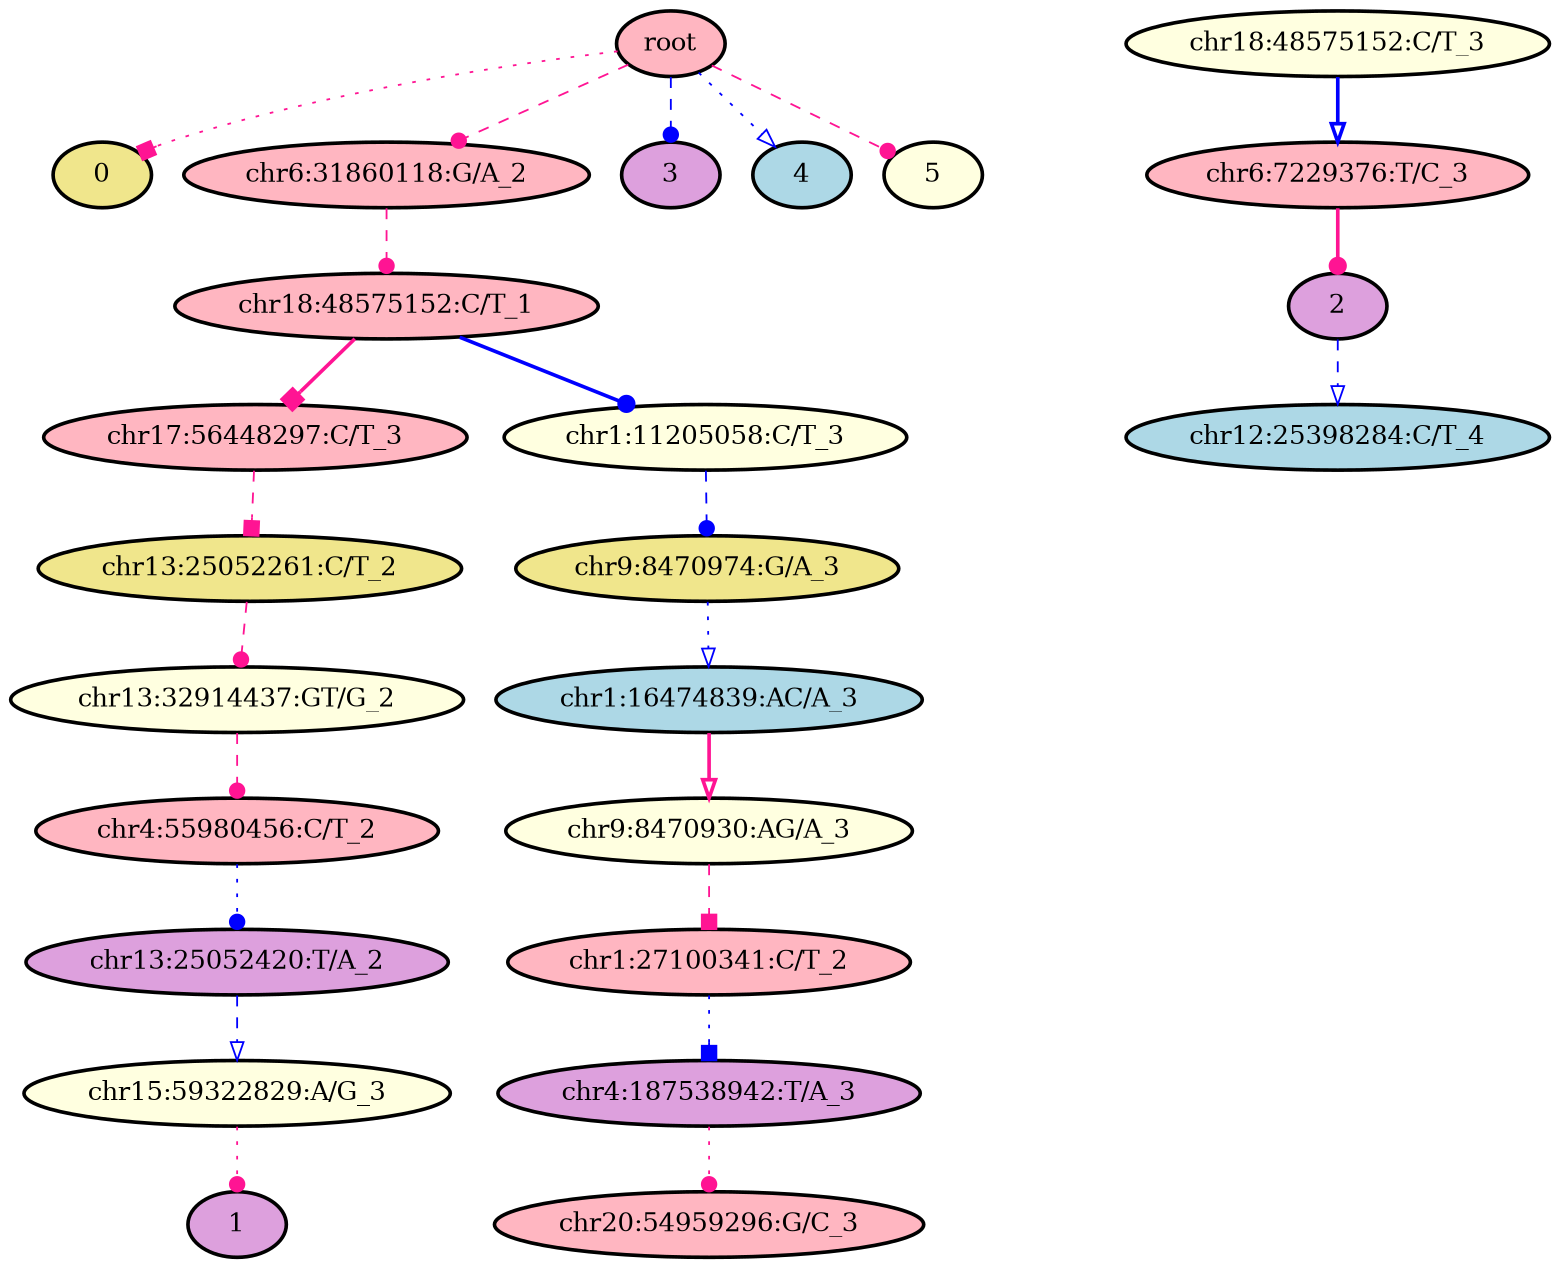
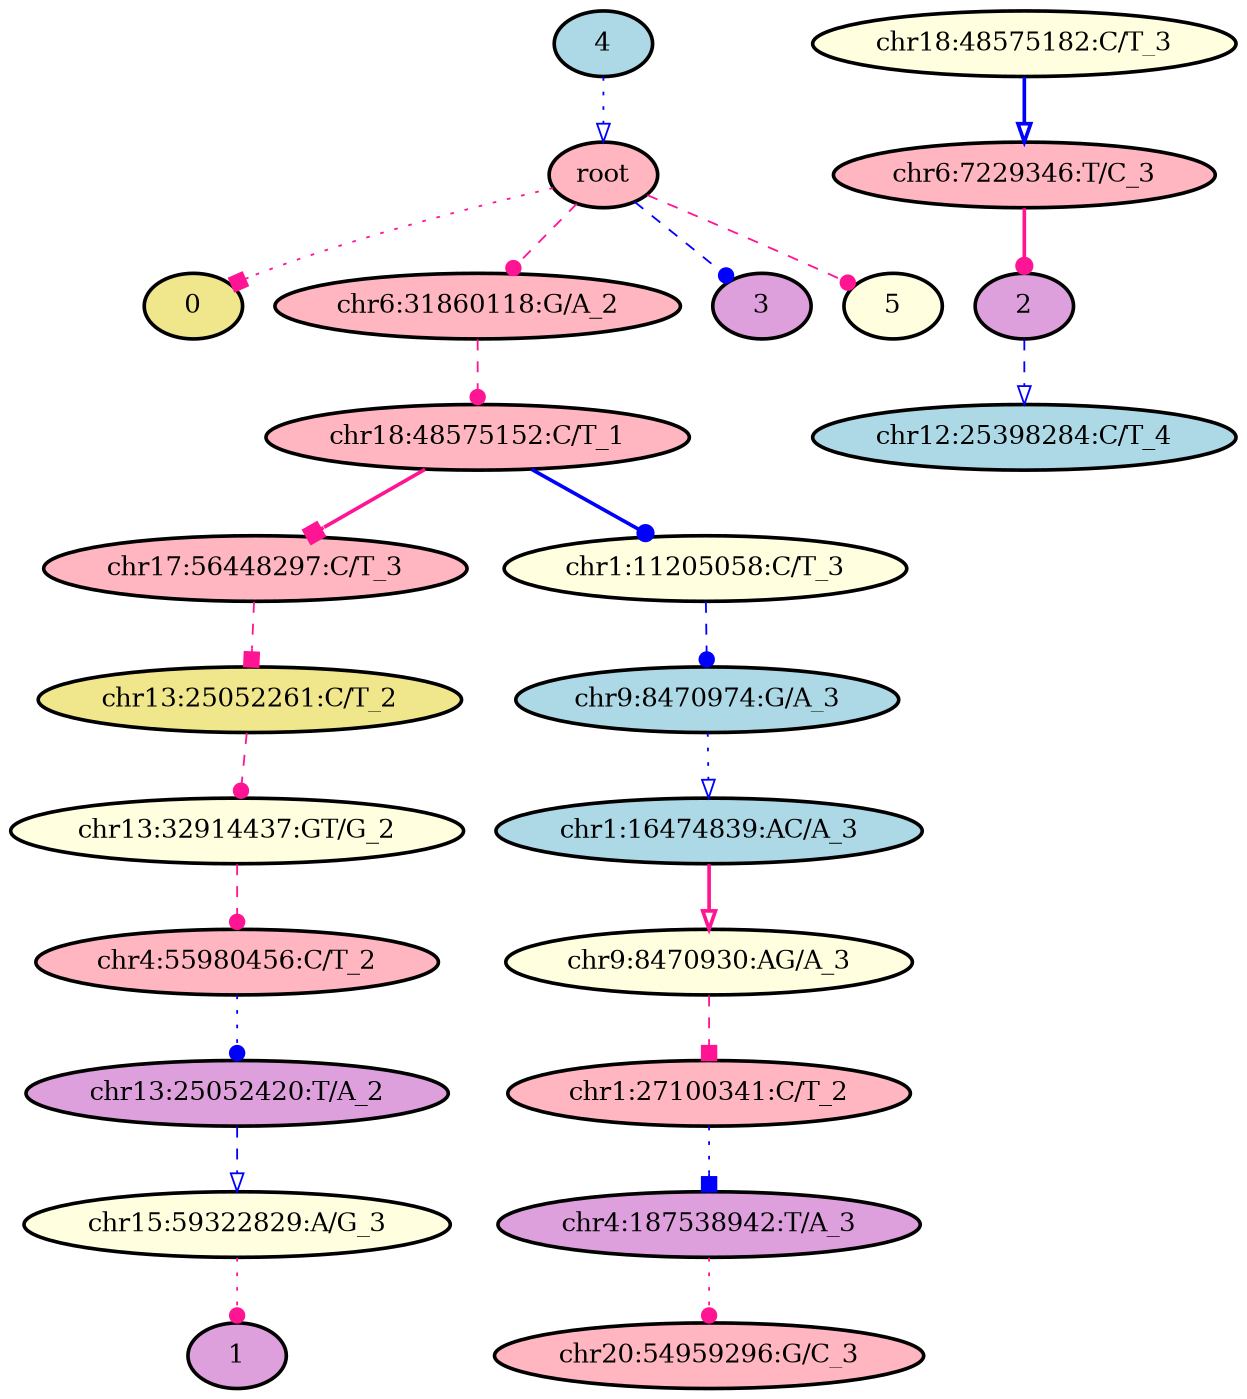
(1338, 44) -> (1024, 44)
(730, 103) -> (603, 100)
(1338, 175) -> (1024, 175)
(707, 569) -> (707, 700)
